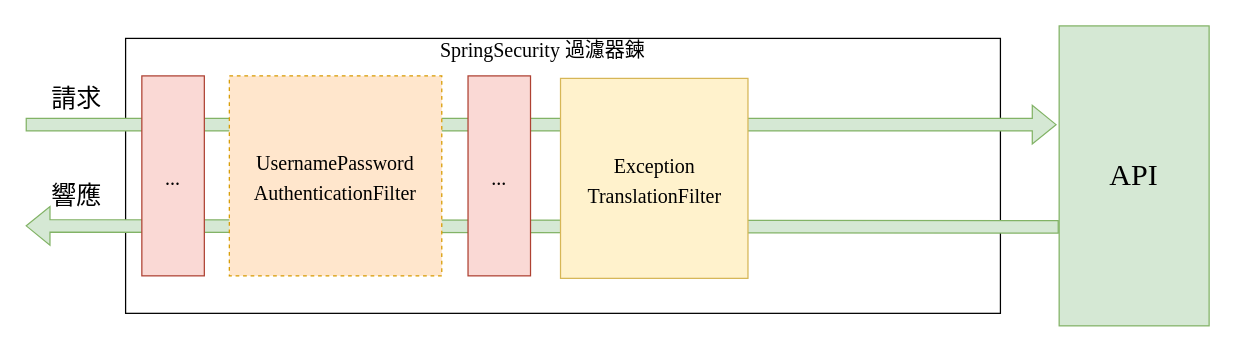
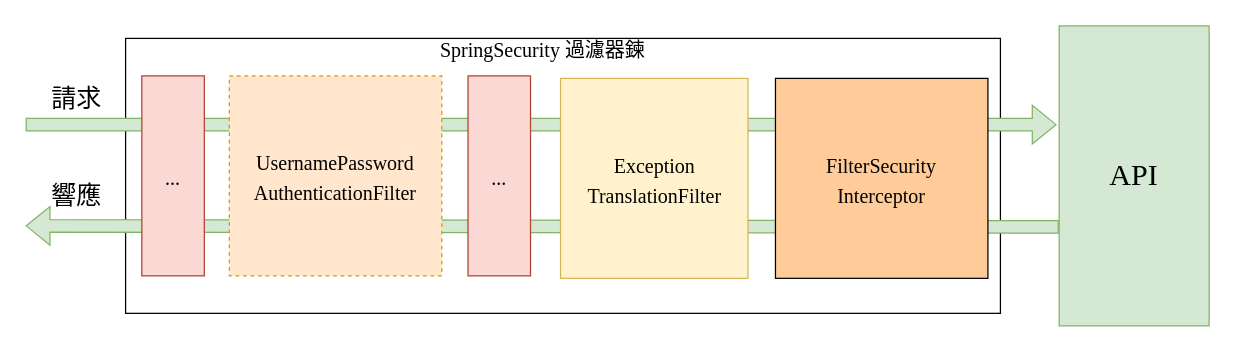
none -> (882, 178)
